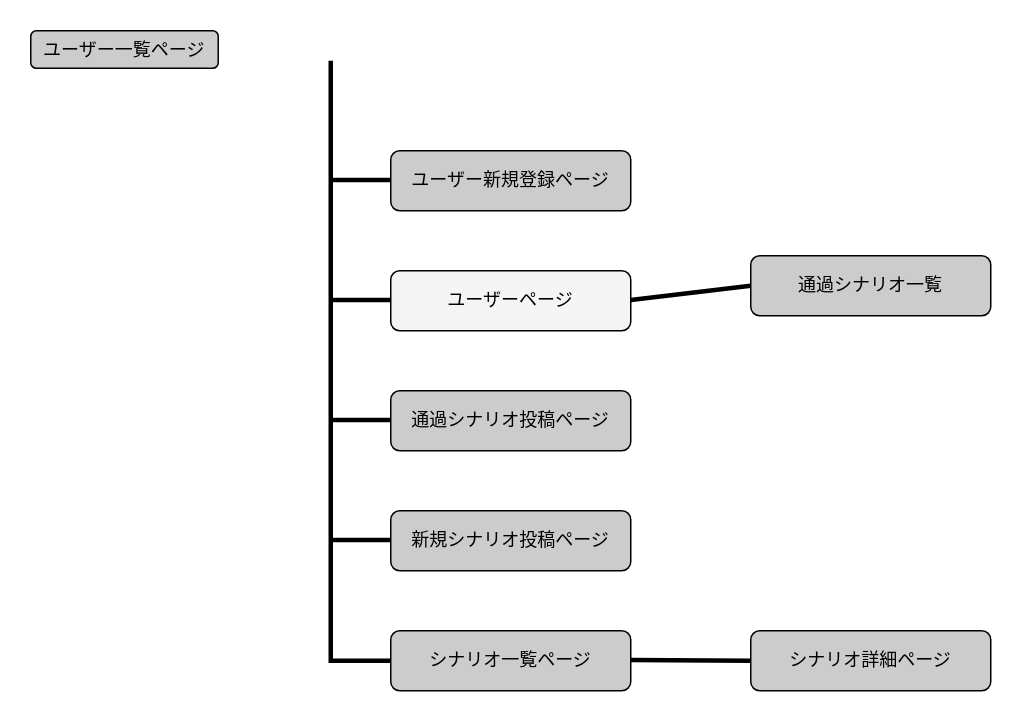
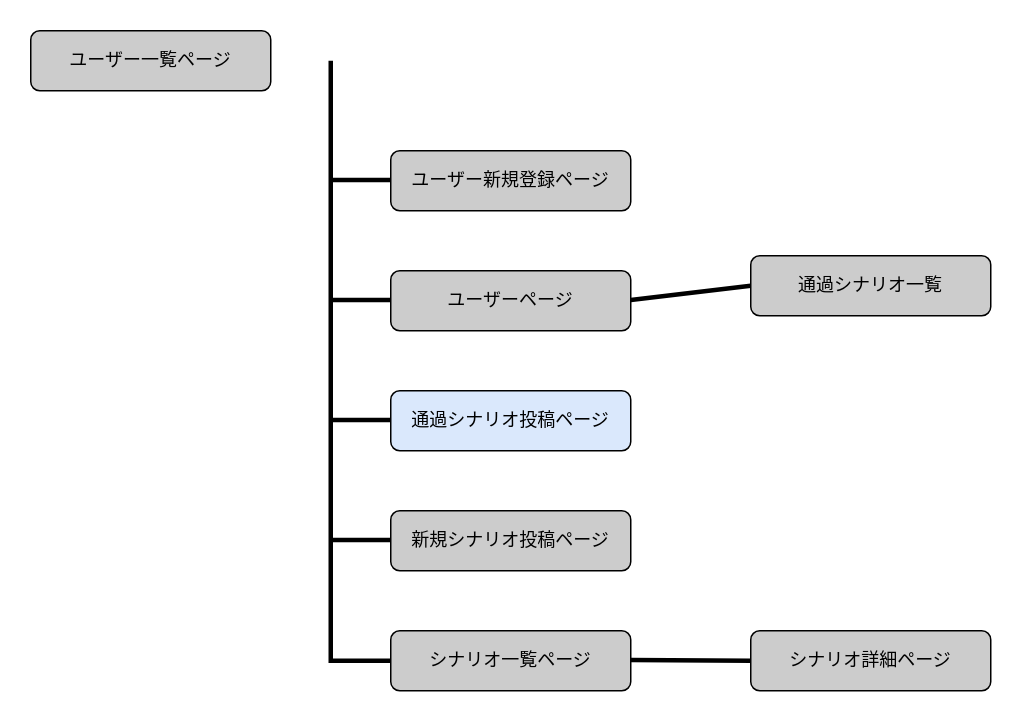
(125, 50) -> (151, 61)
(511, 301) -> (511, 301)
(511, 421) -> (511, 421)
